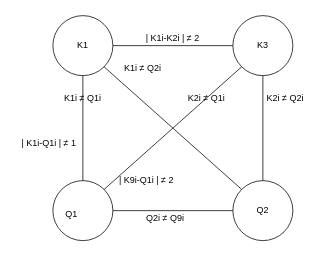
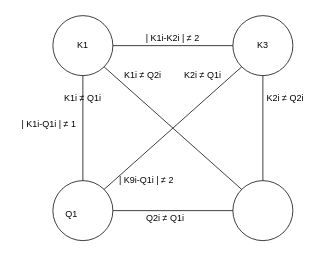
(143, 68) -> (143, 75)
(207, 98) -> (203, 75)
(49, 143) -> (49, 124)
(263, 210) -> none
(165, 218) -> (165, 218)
